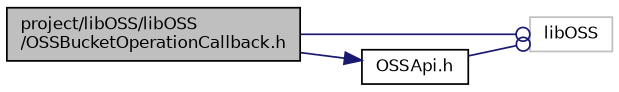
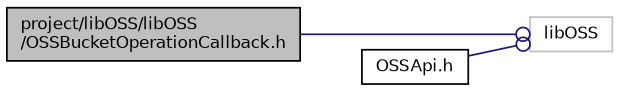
(323, 55) -> none
